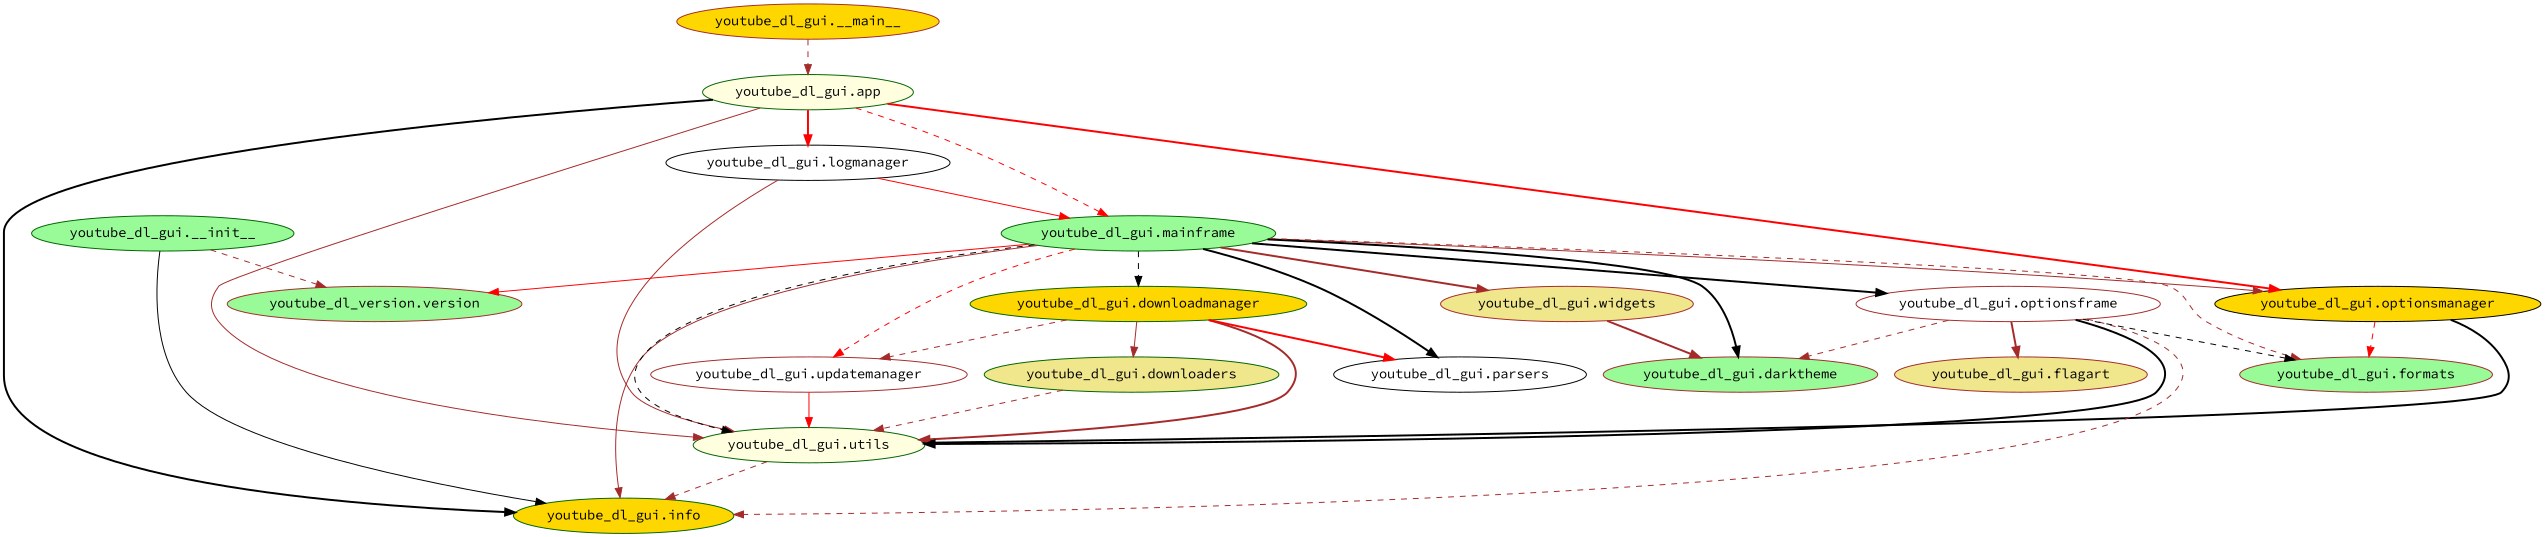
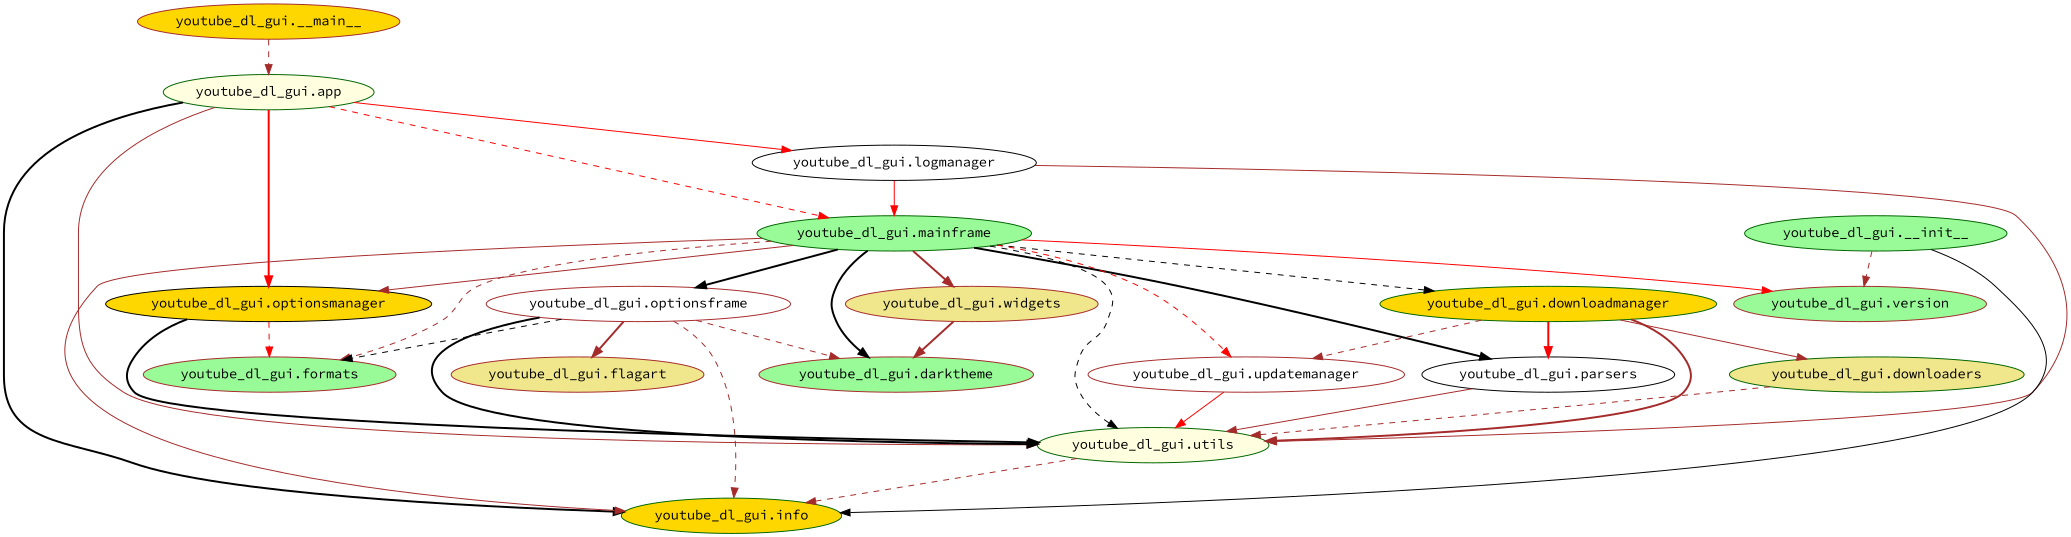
(808, 123) -> (568, 126)
(375, 304) -> (1860, 304)
none -> (1355, 409)
